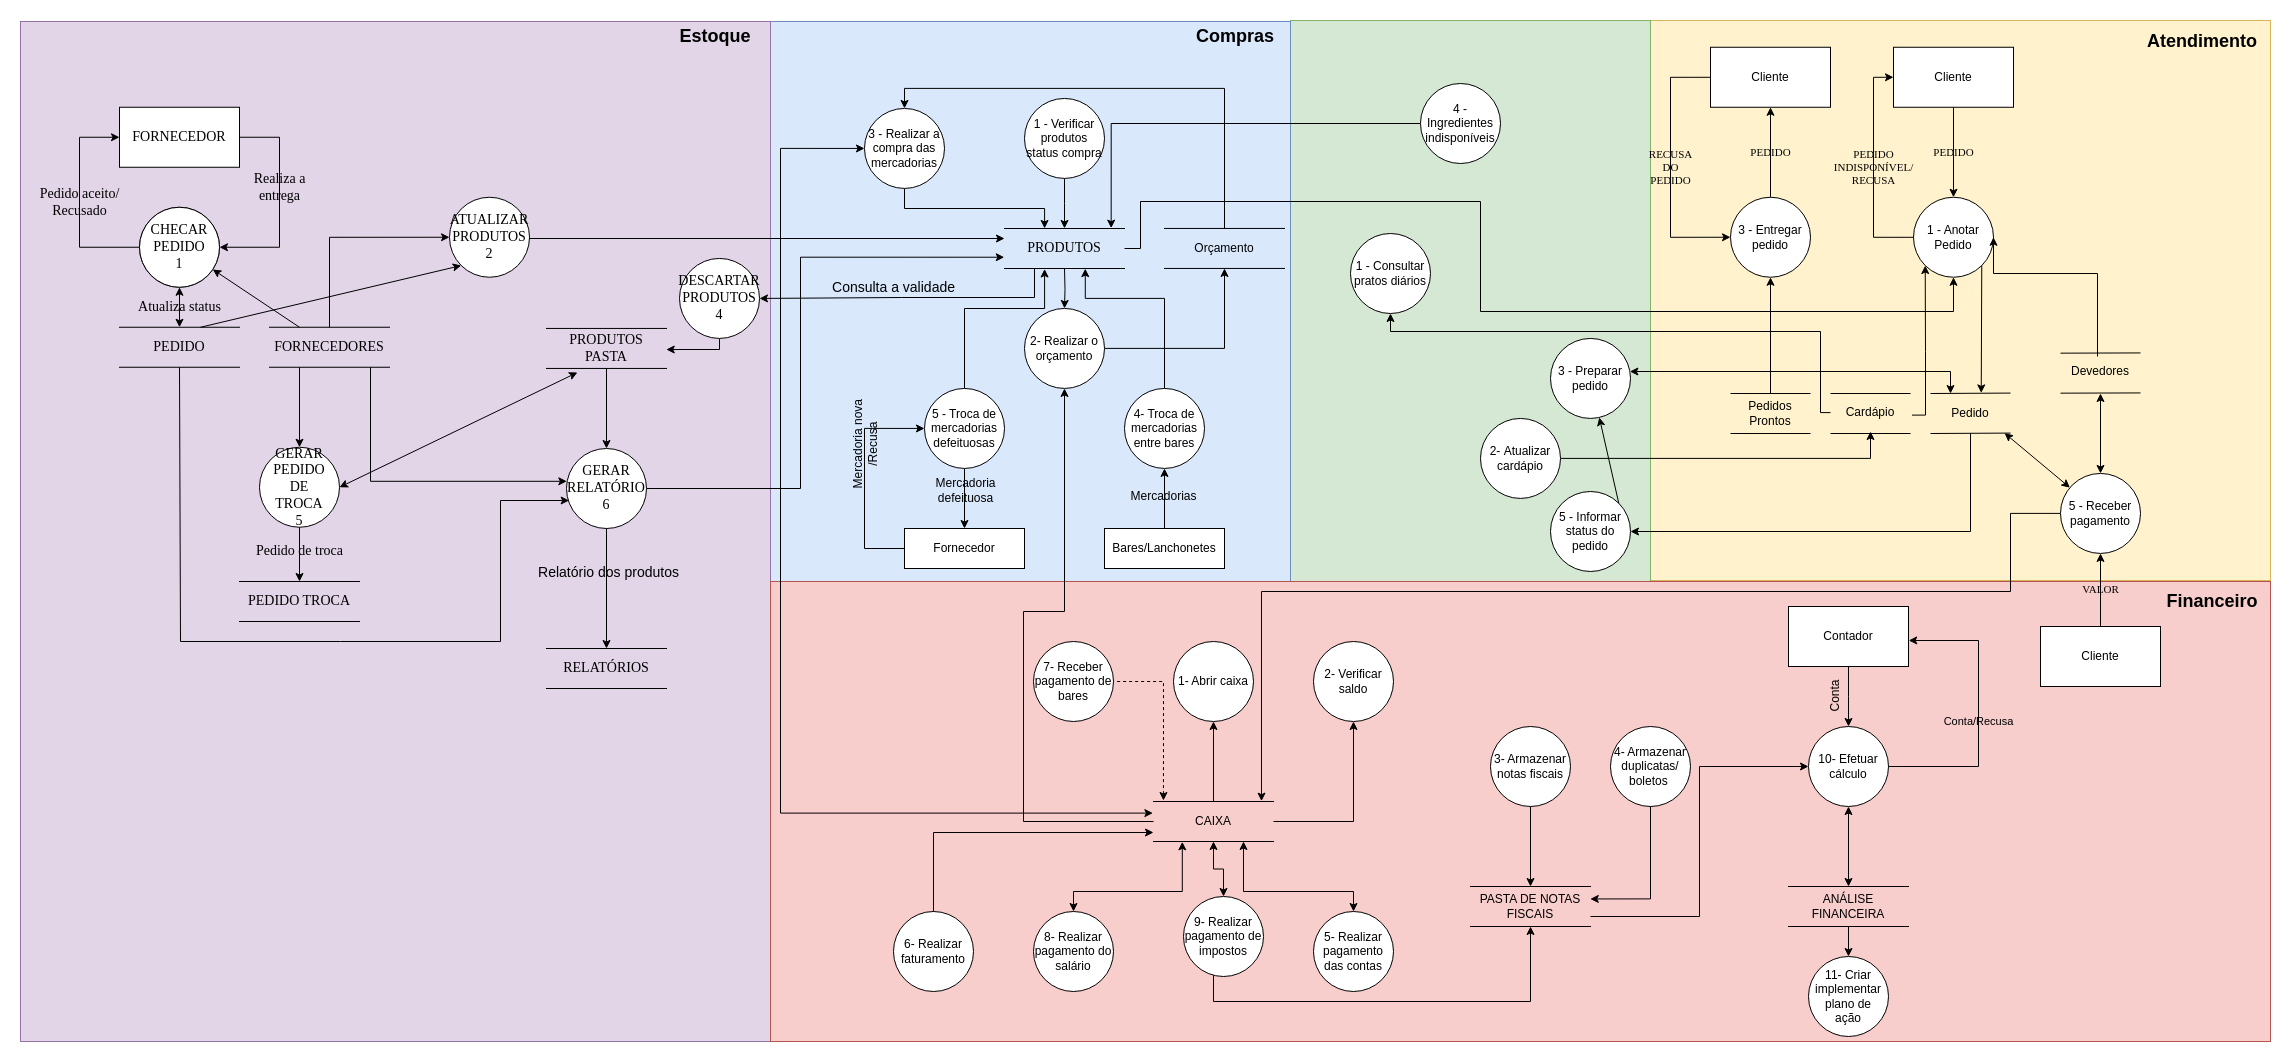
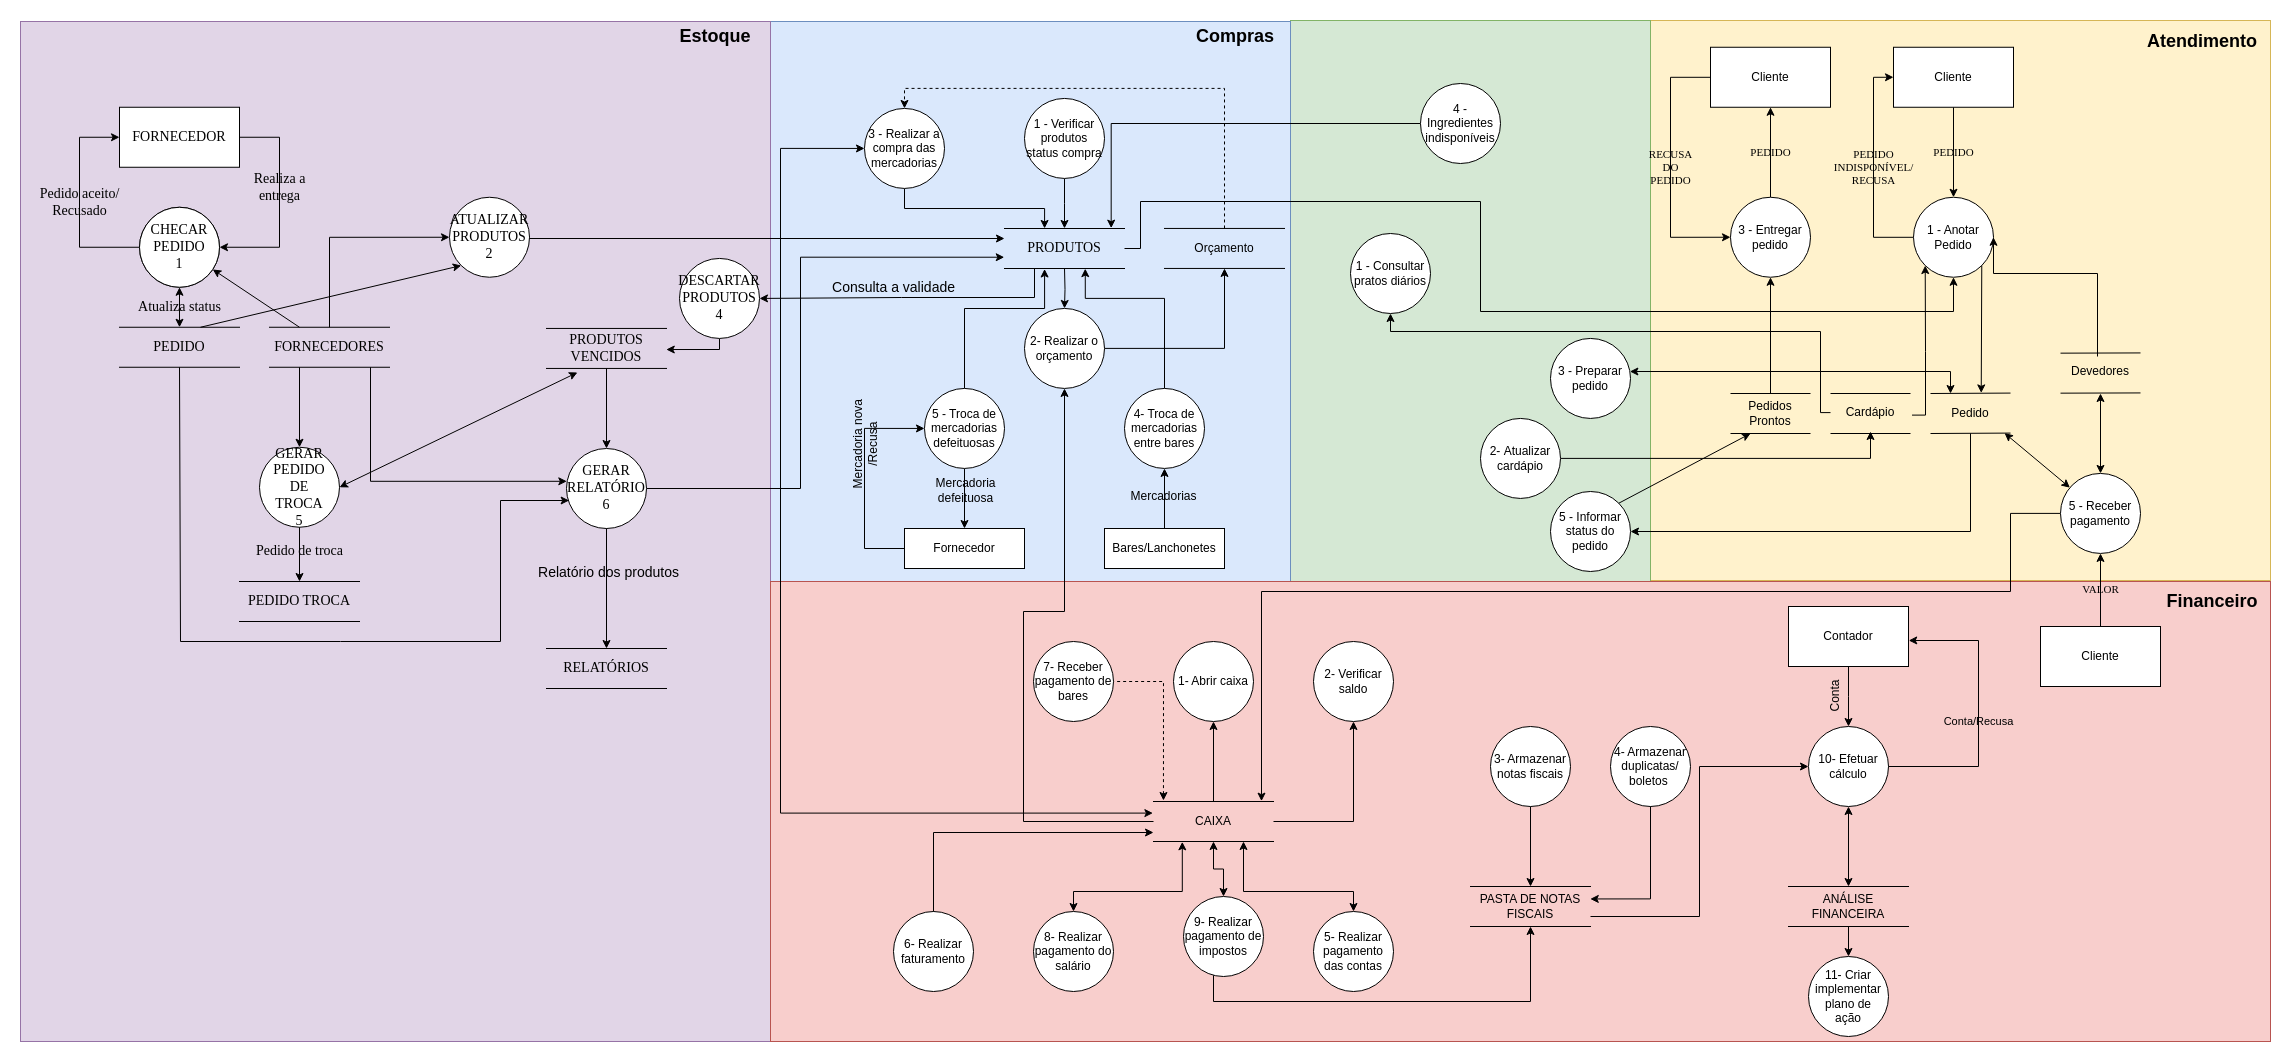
(1128, 88) -> (1128, 88)
(607, 349) -> (607, 349)
(1610, 464) -> (1682, 470)
